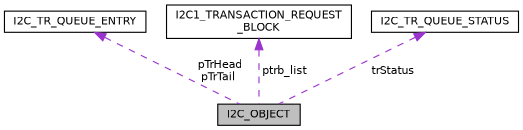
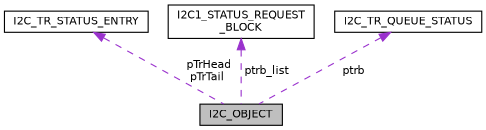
(75, 22) -> (76, 22)
(259, 22) -> (241, 22)
(392, 71) -> (352, 71)
